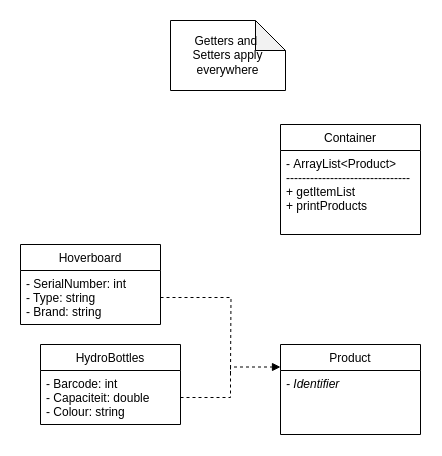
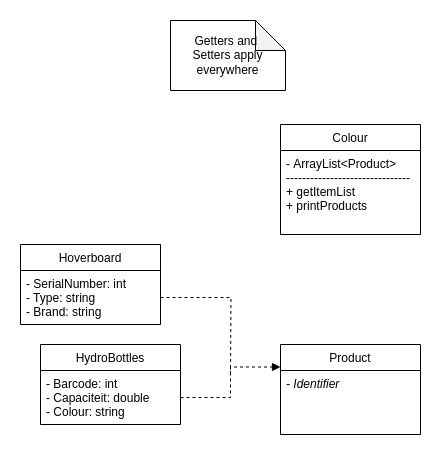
(350, 138) -> (350, 138)
